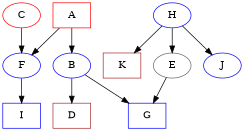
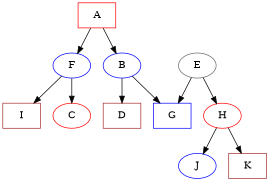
(172, 15) -> (222, 116)
(22, 37) -> (72, 87)
(172, 37) -> (208, 88)
(22, 116) -> (22, 116)
